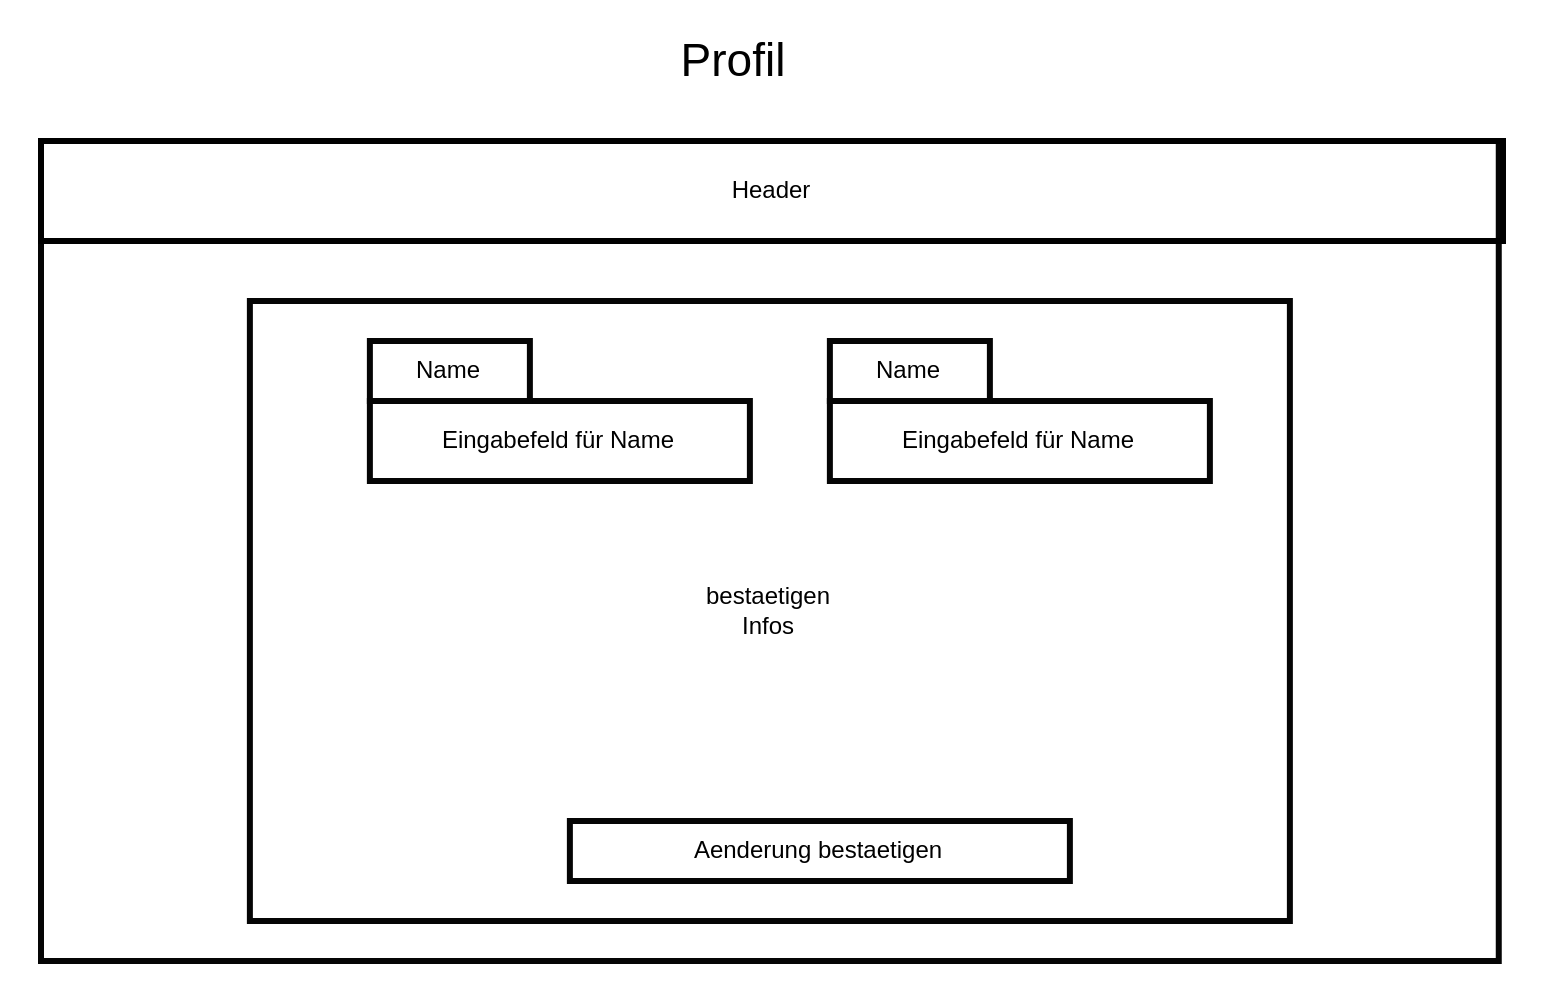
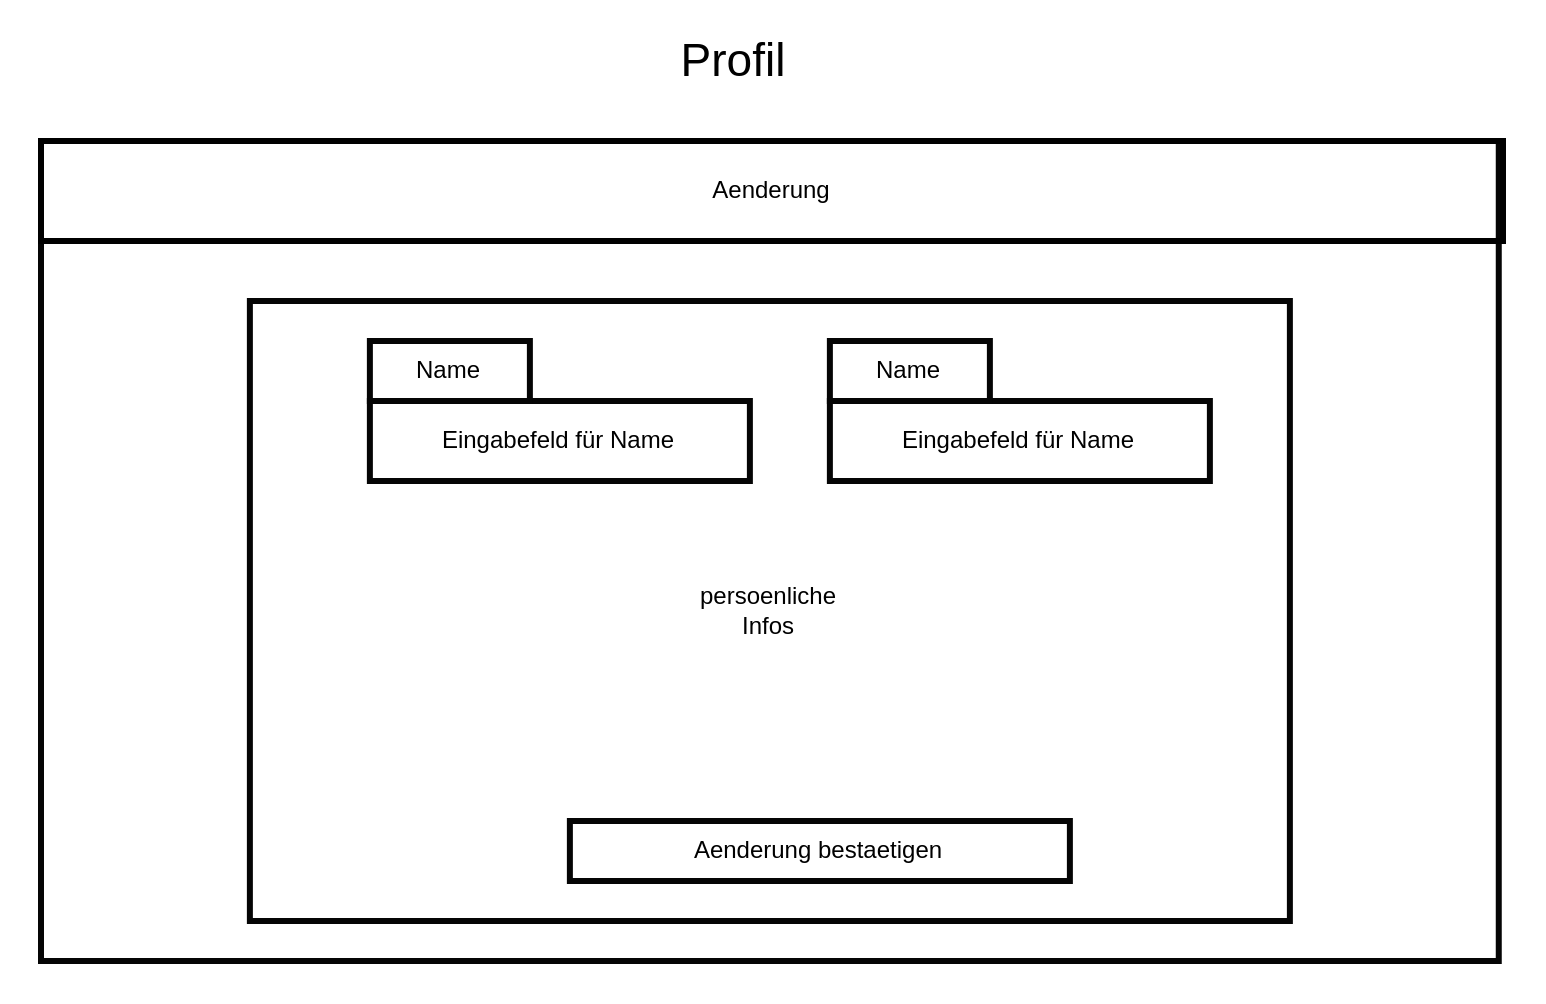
(772, 191) -> (772, 191)
(769, 611) -> (769, 611)
